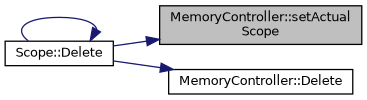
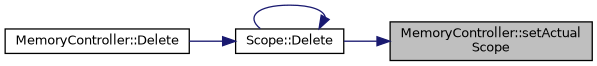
(137, 64) -> (206, 41)
